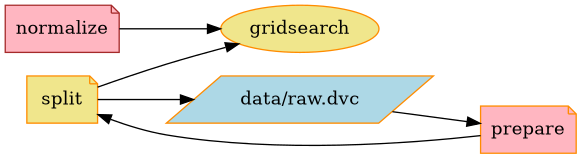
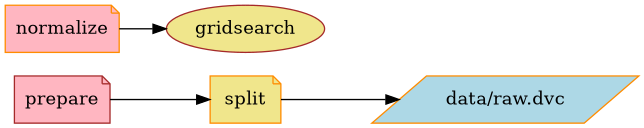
(62, 29) -> (62, 29)
(300, 29) -> (245, 29)
(161, 66) -> none
(430, 117) -> none
(528, 130) -> (62, 100)
